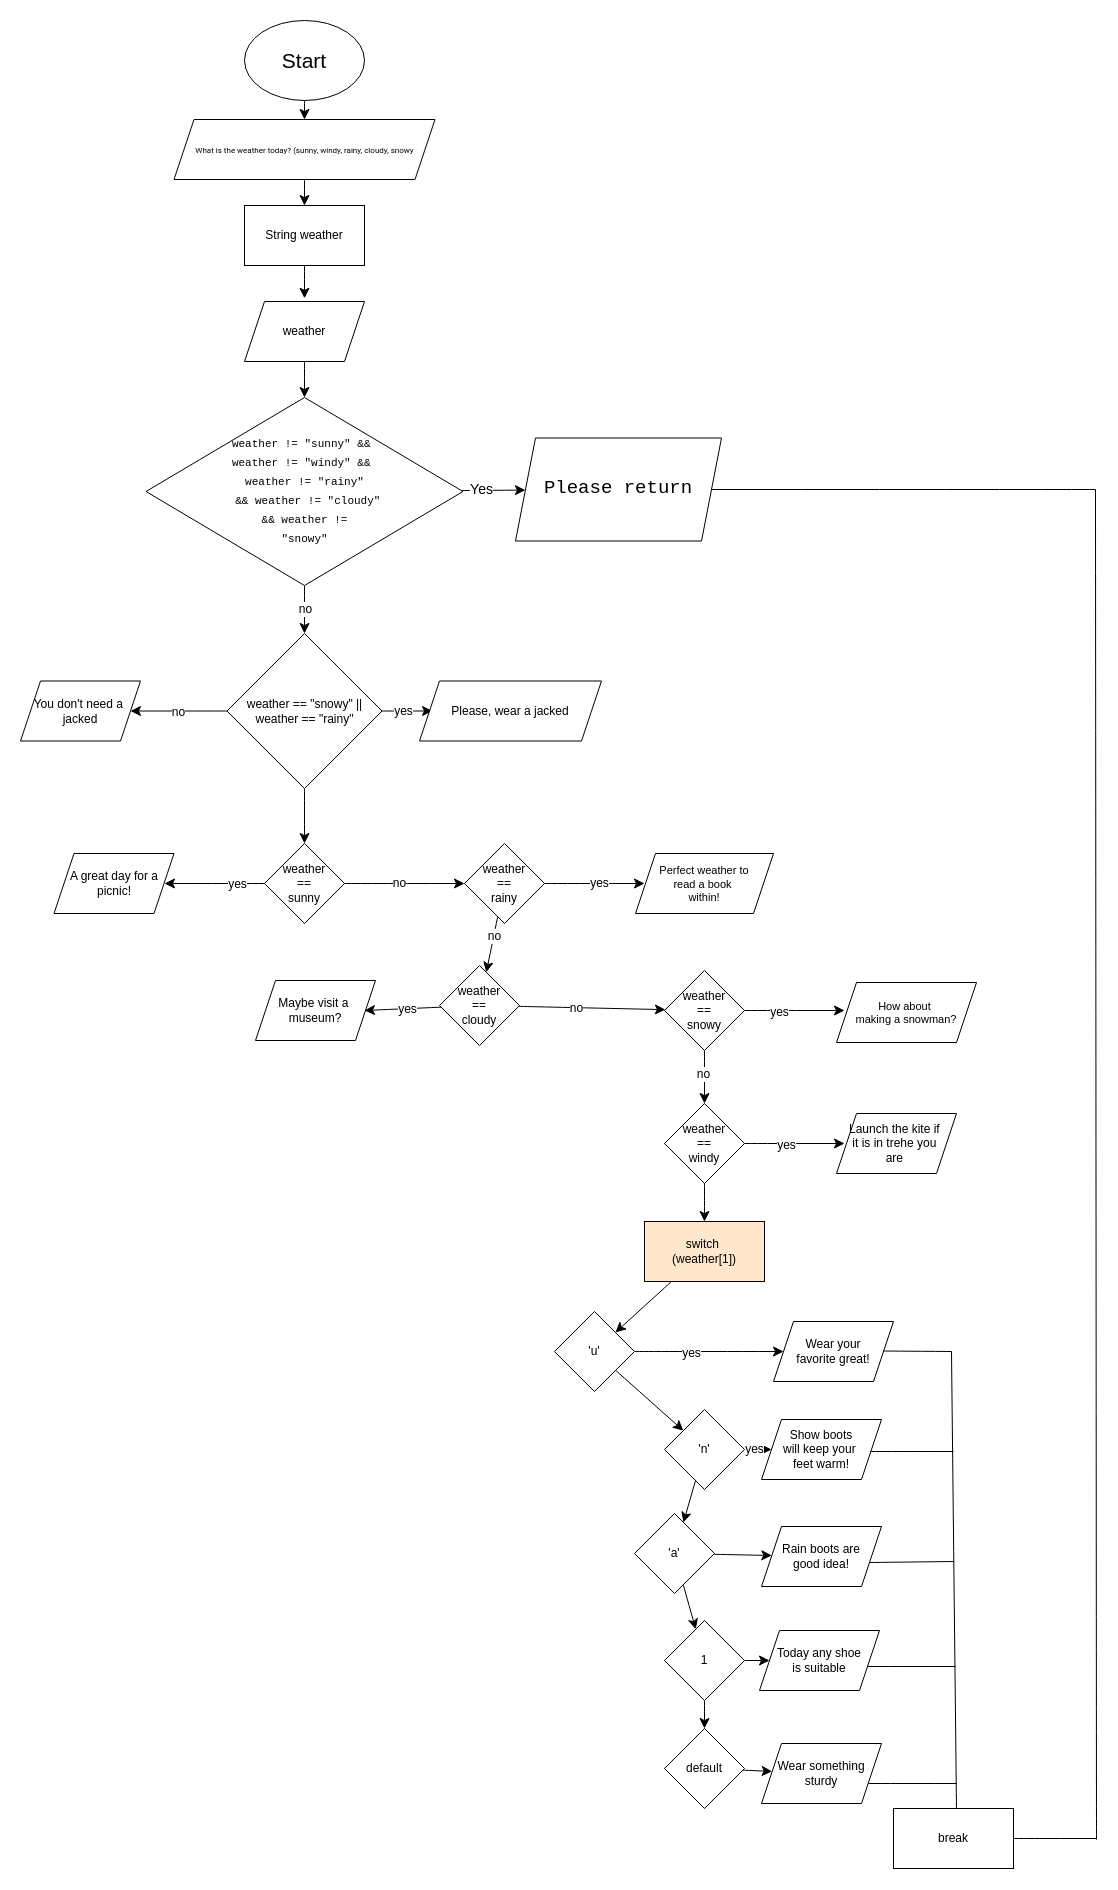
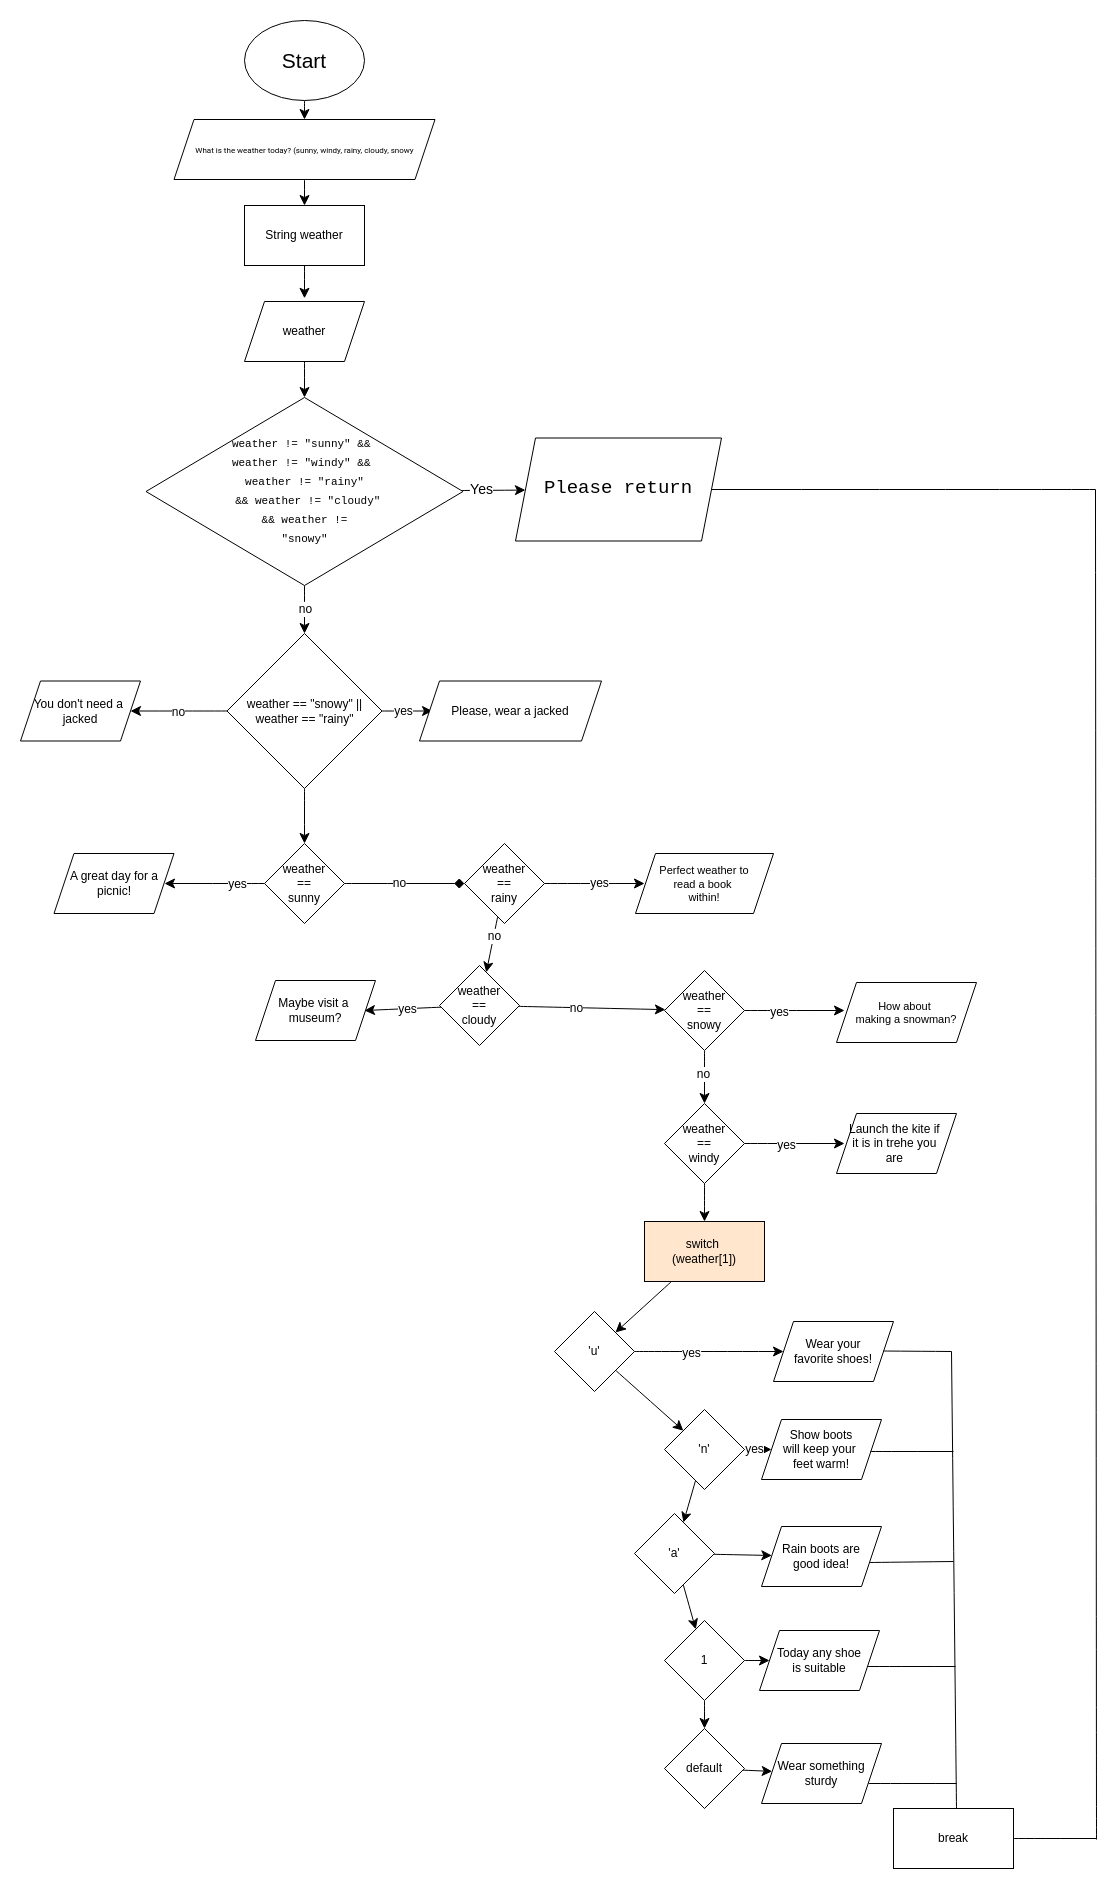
(455, 884) -> (454, 884)
(834, 1352) -> (834, 1352)
